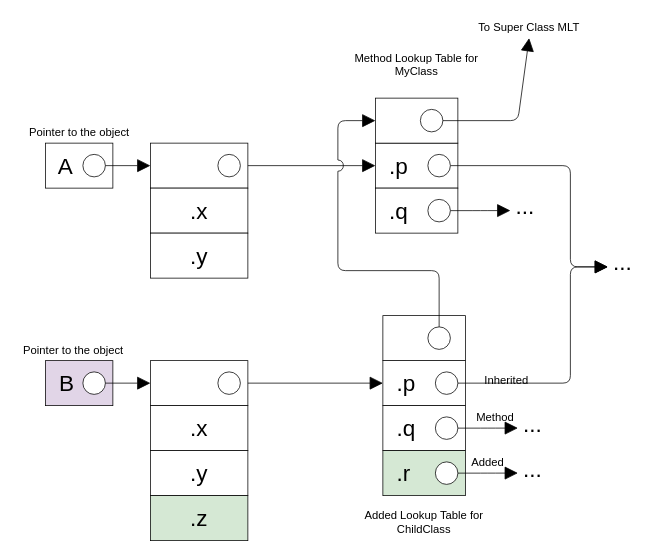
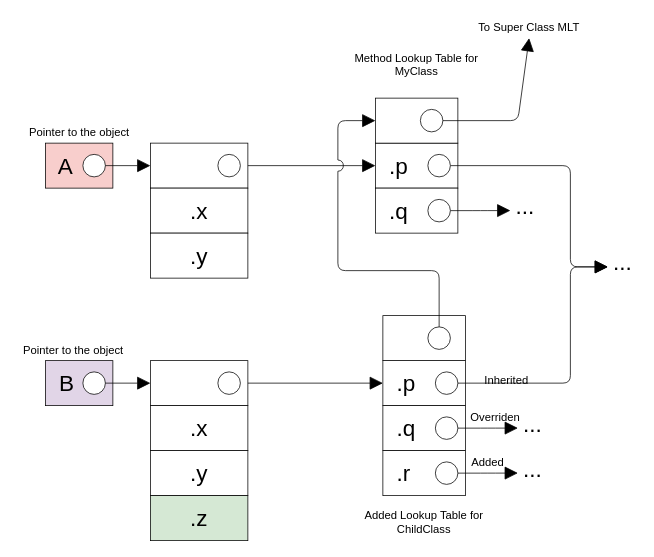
(79, 165) -> (79, 165)
(495, 417) -> (495, 417)
(424, 473) -> (424, 473)
